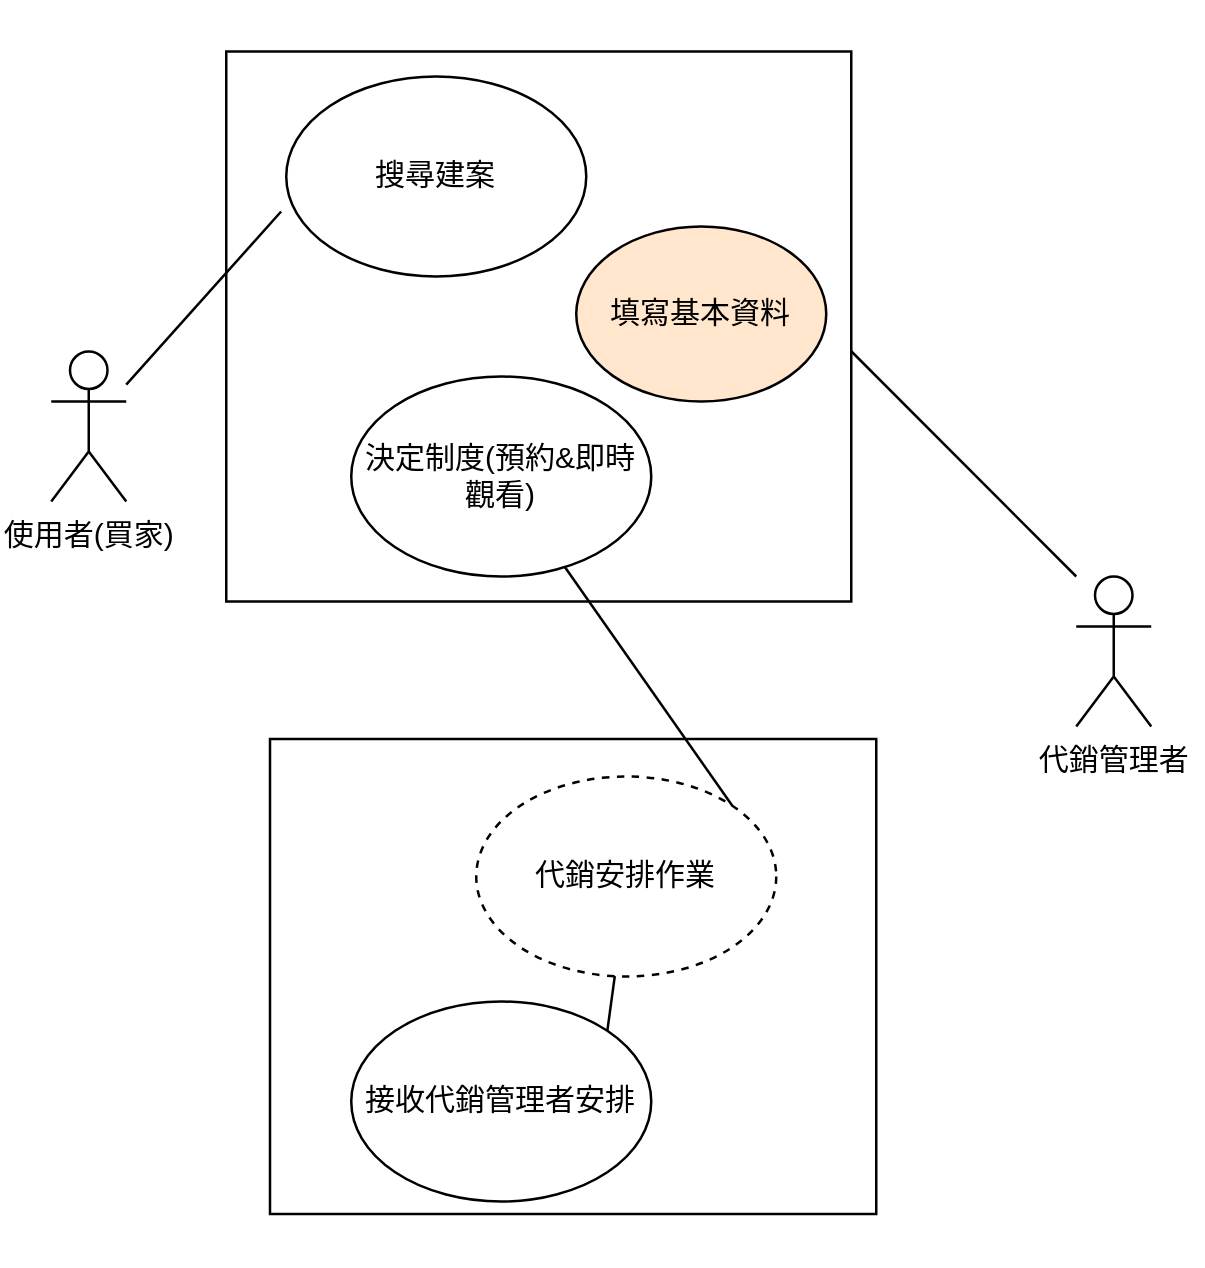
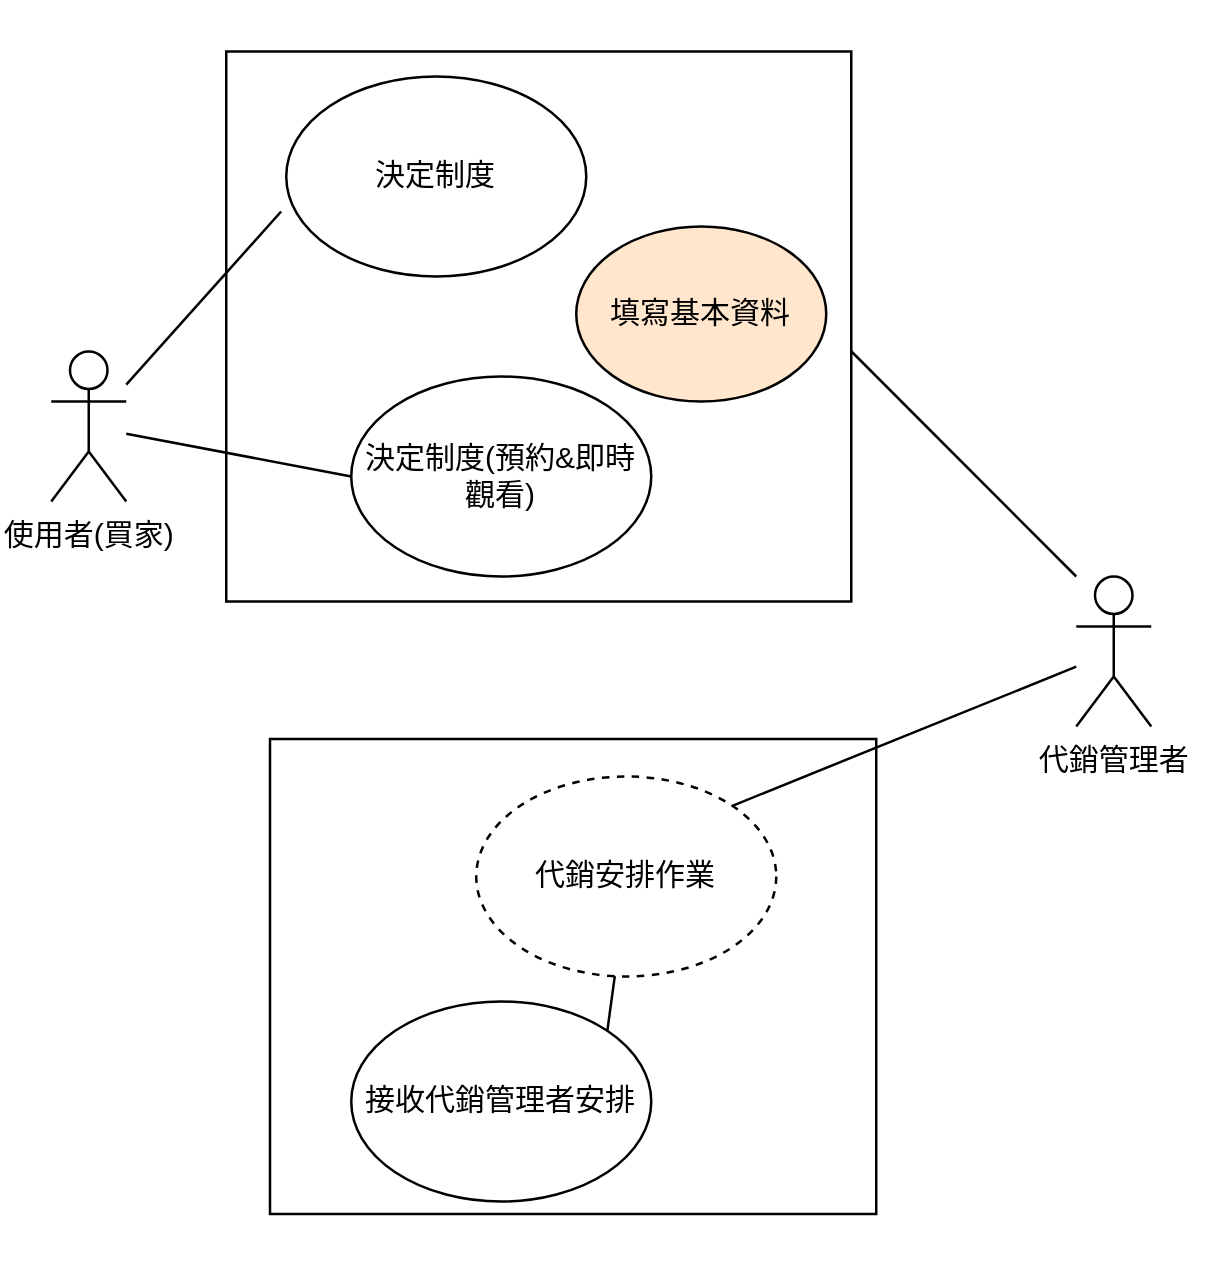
(436, 176) -> (436, 176)
none -> (238, 455)
(649, 687) -> (904, 736)
